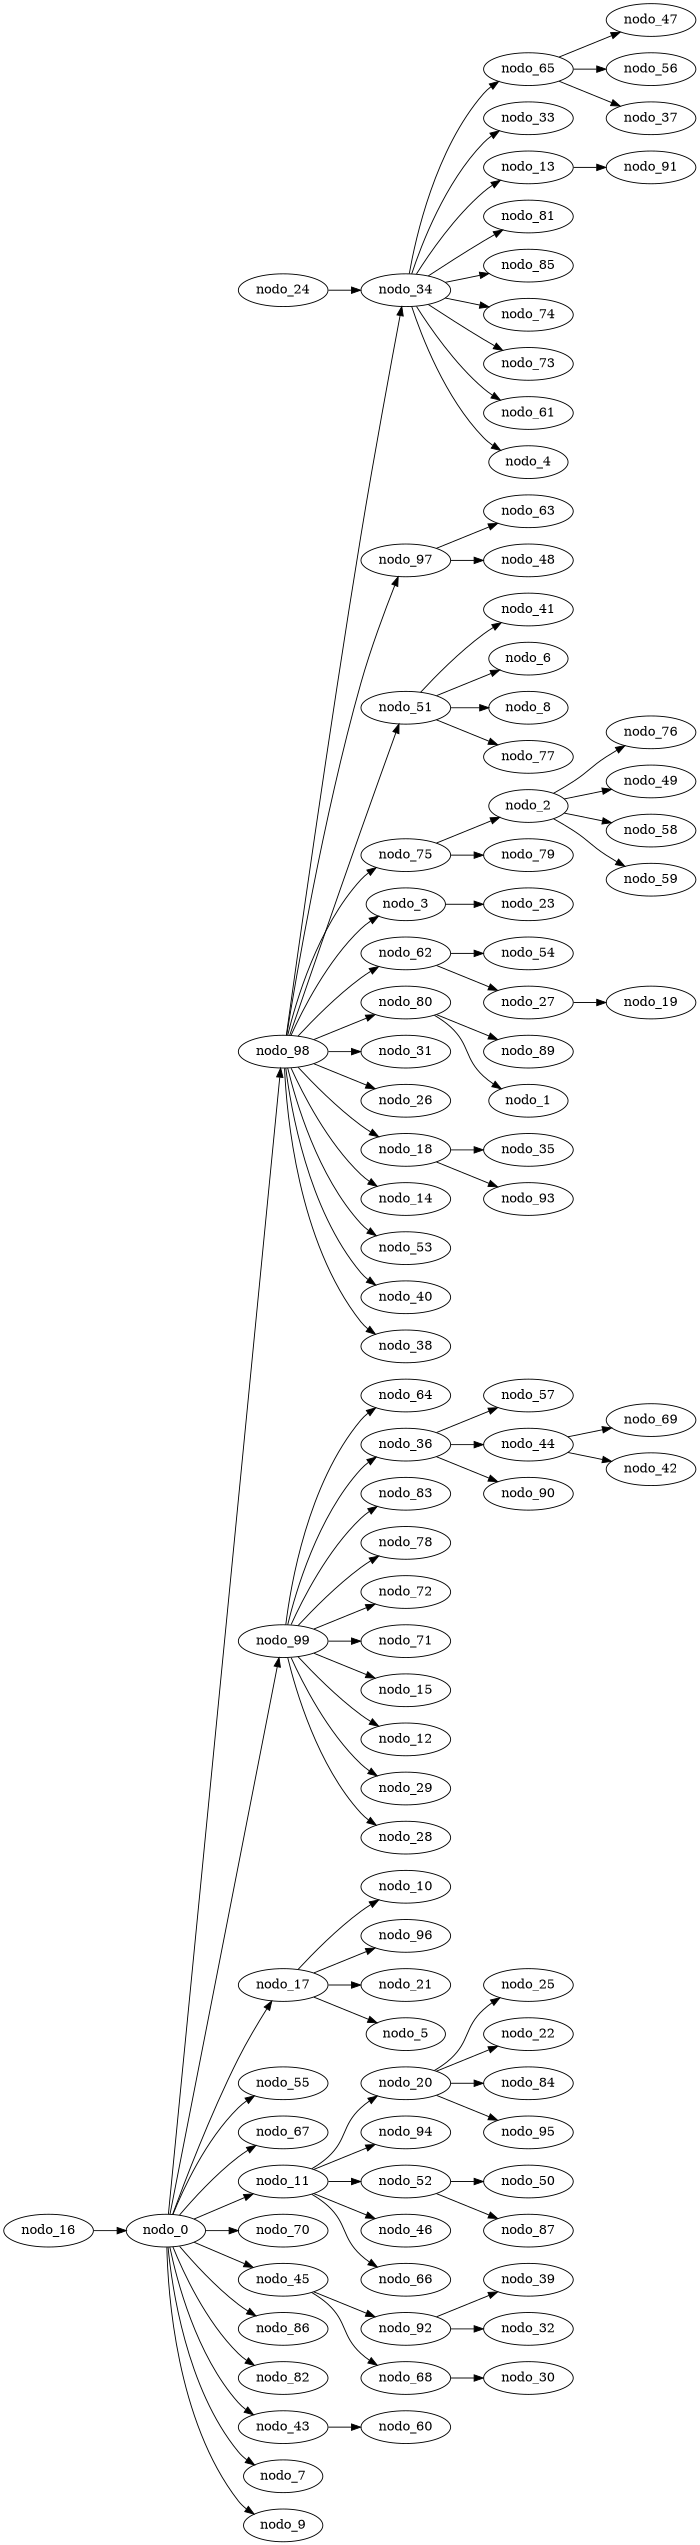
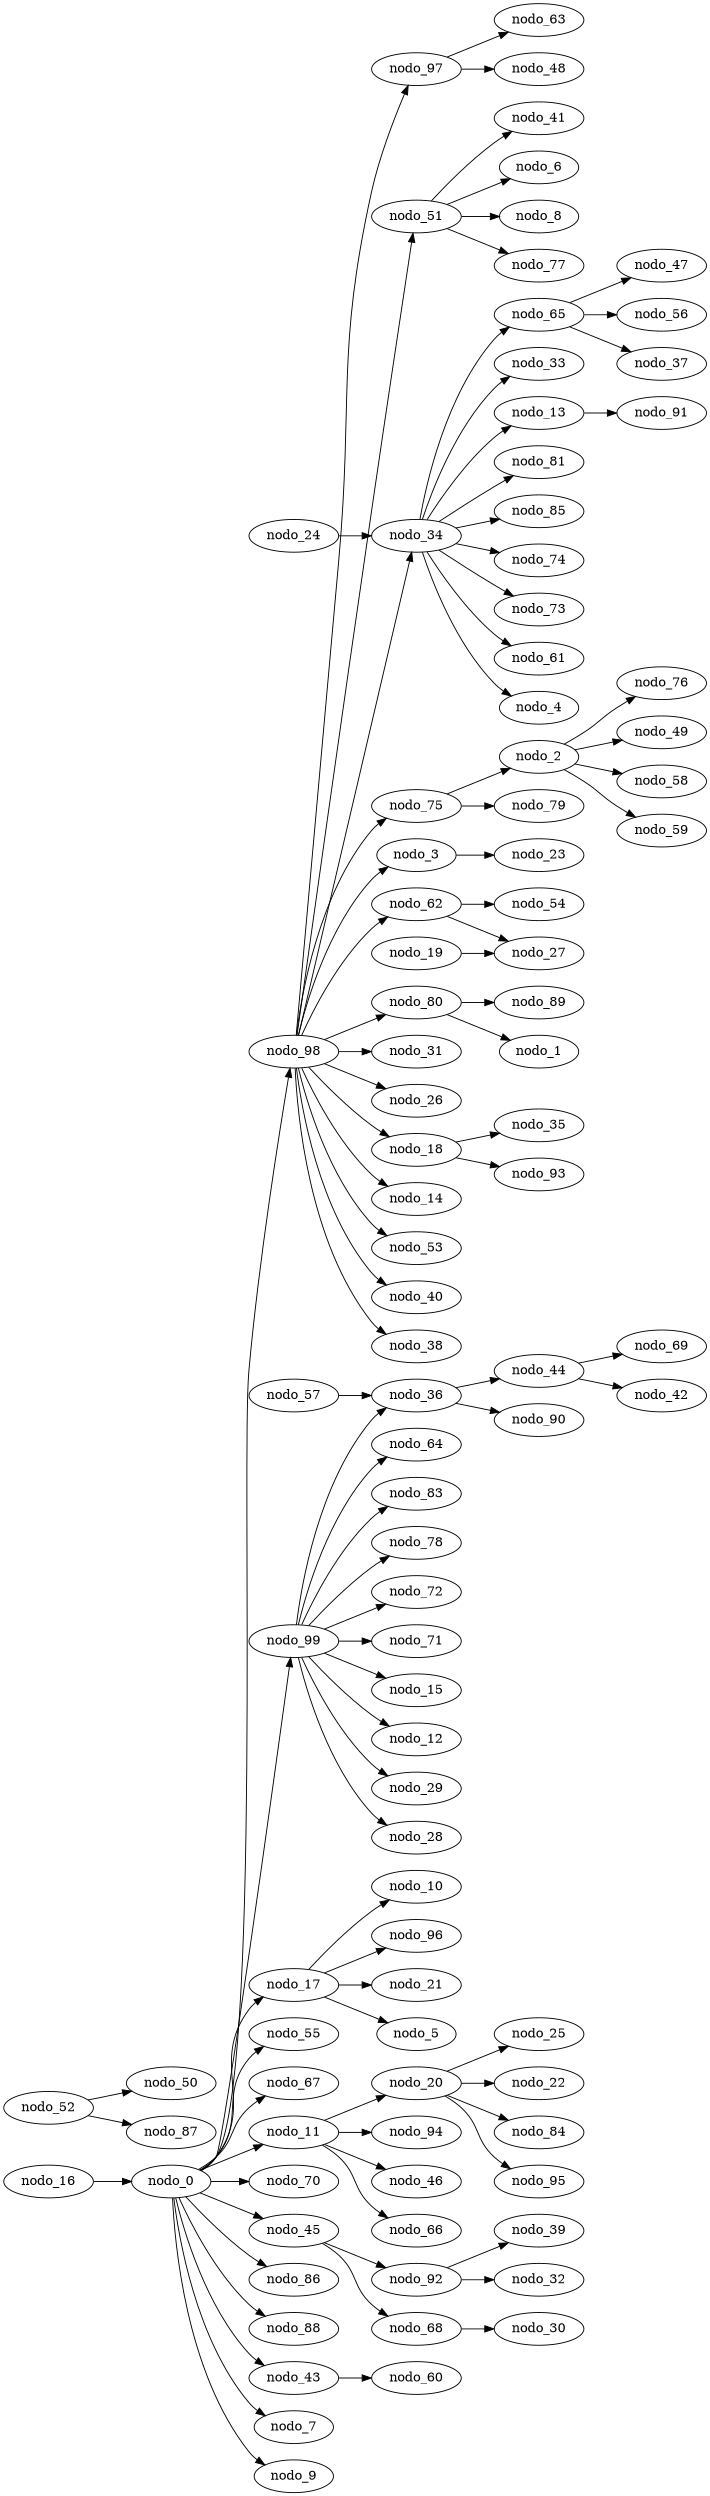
(585, 1003) -> (473, 953)
(463, 1422) -> (351, 1396)
(340, 2182) -> none
(283, 2378) -> (294, 2329)
